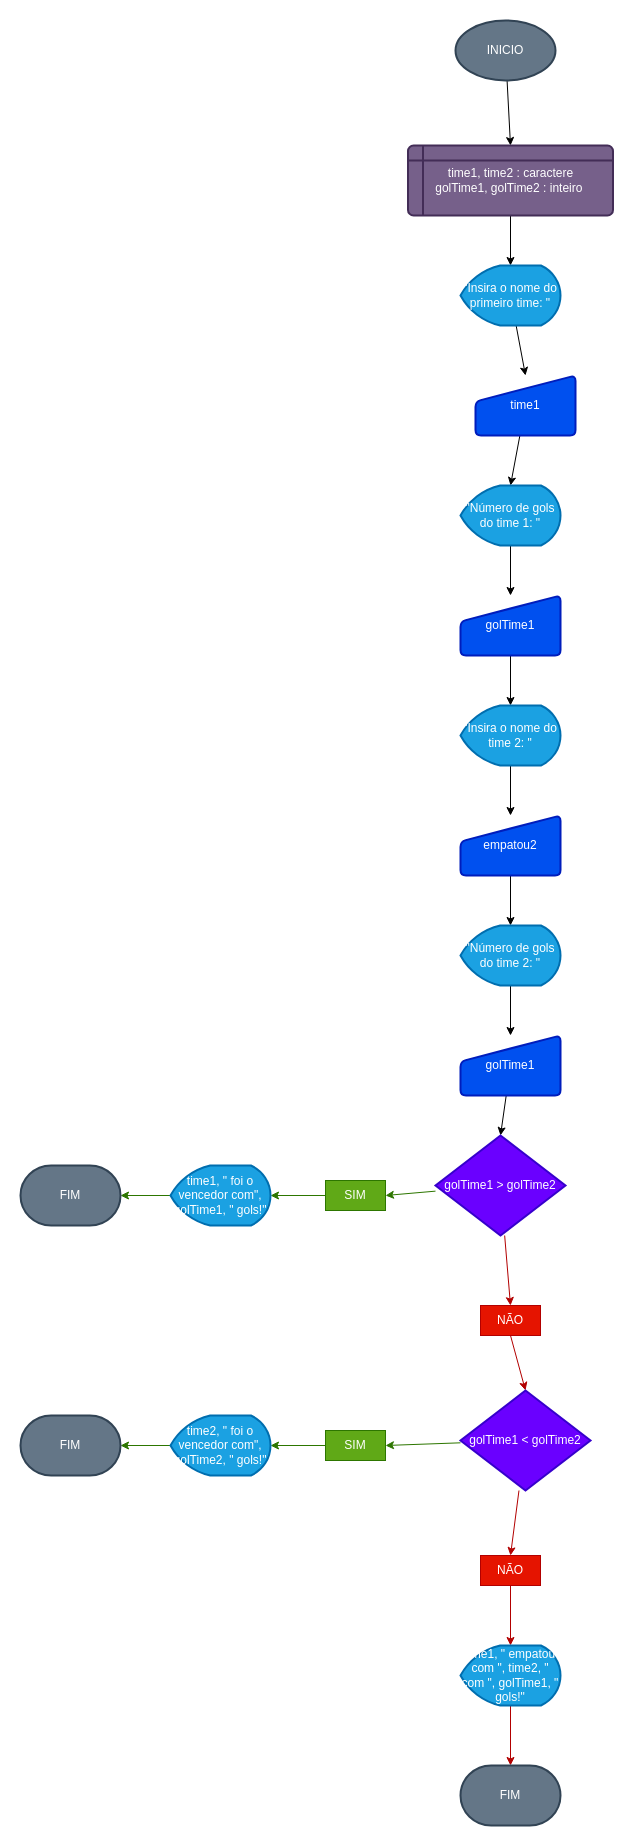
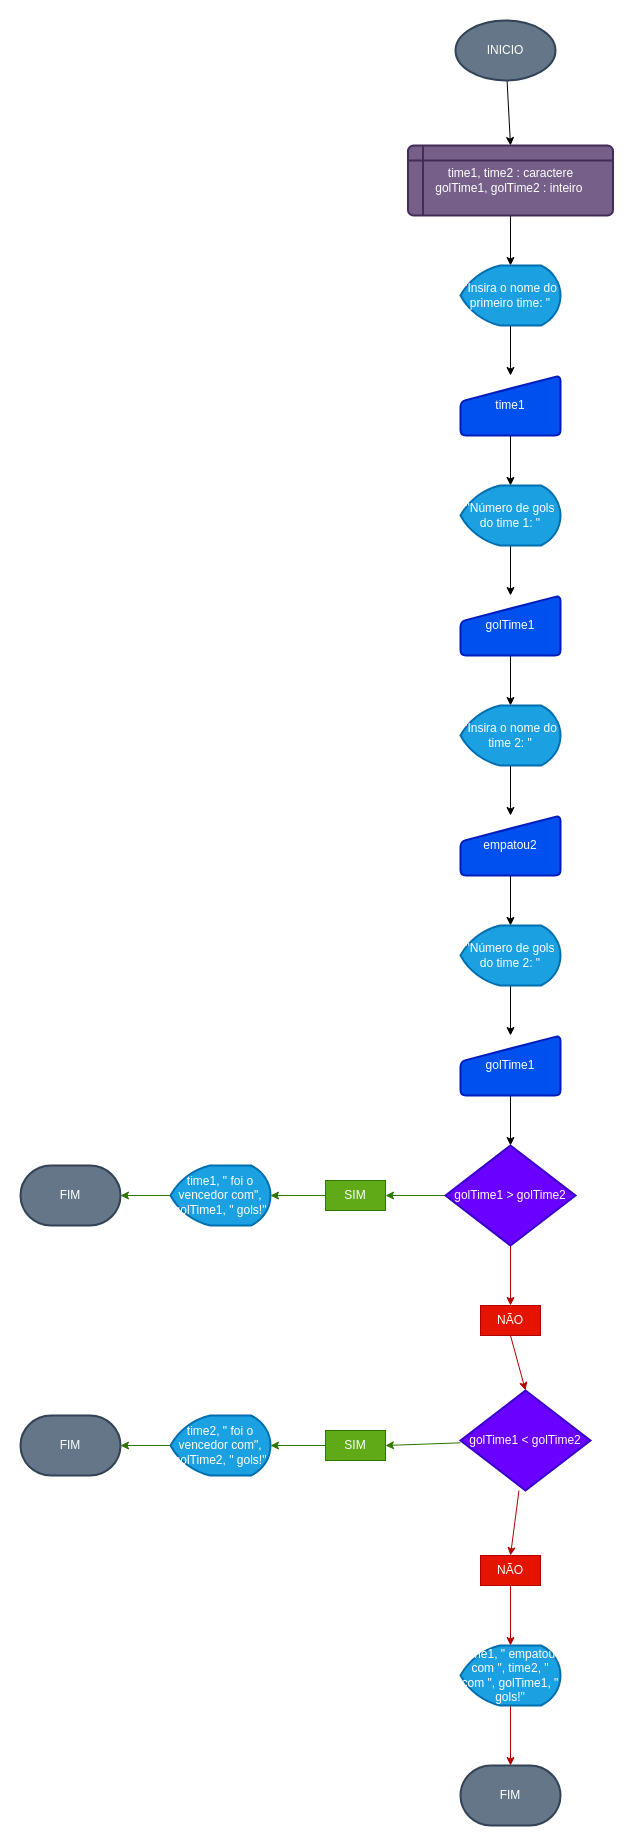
(526, 406) -> (511, 406)
(501, 1186) -> (511, 1196)
